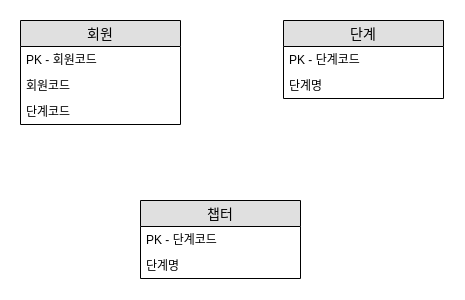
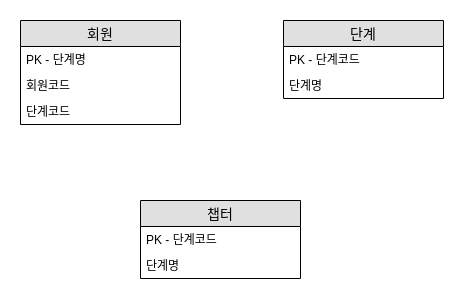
(64, 60) -> (58, 60)
